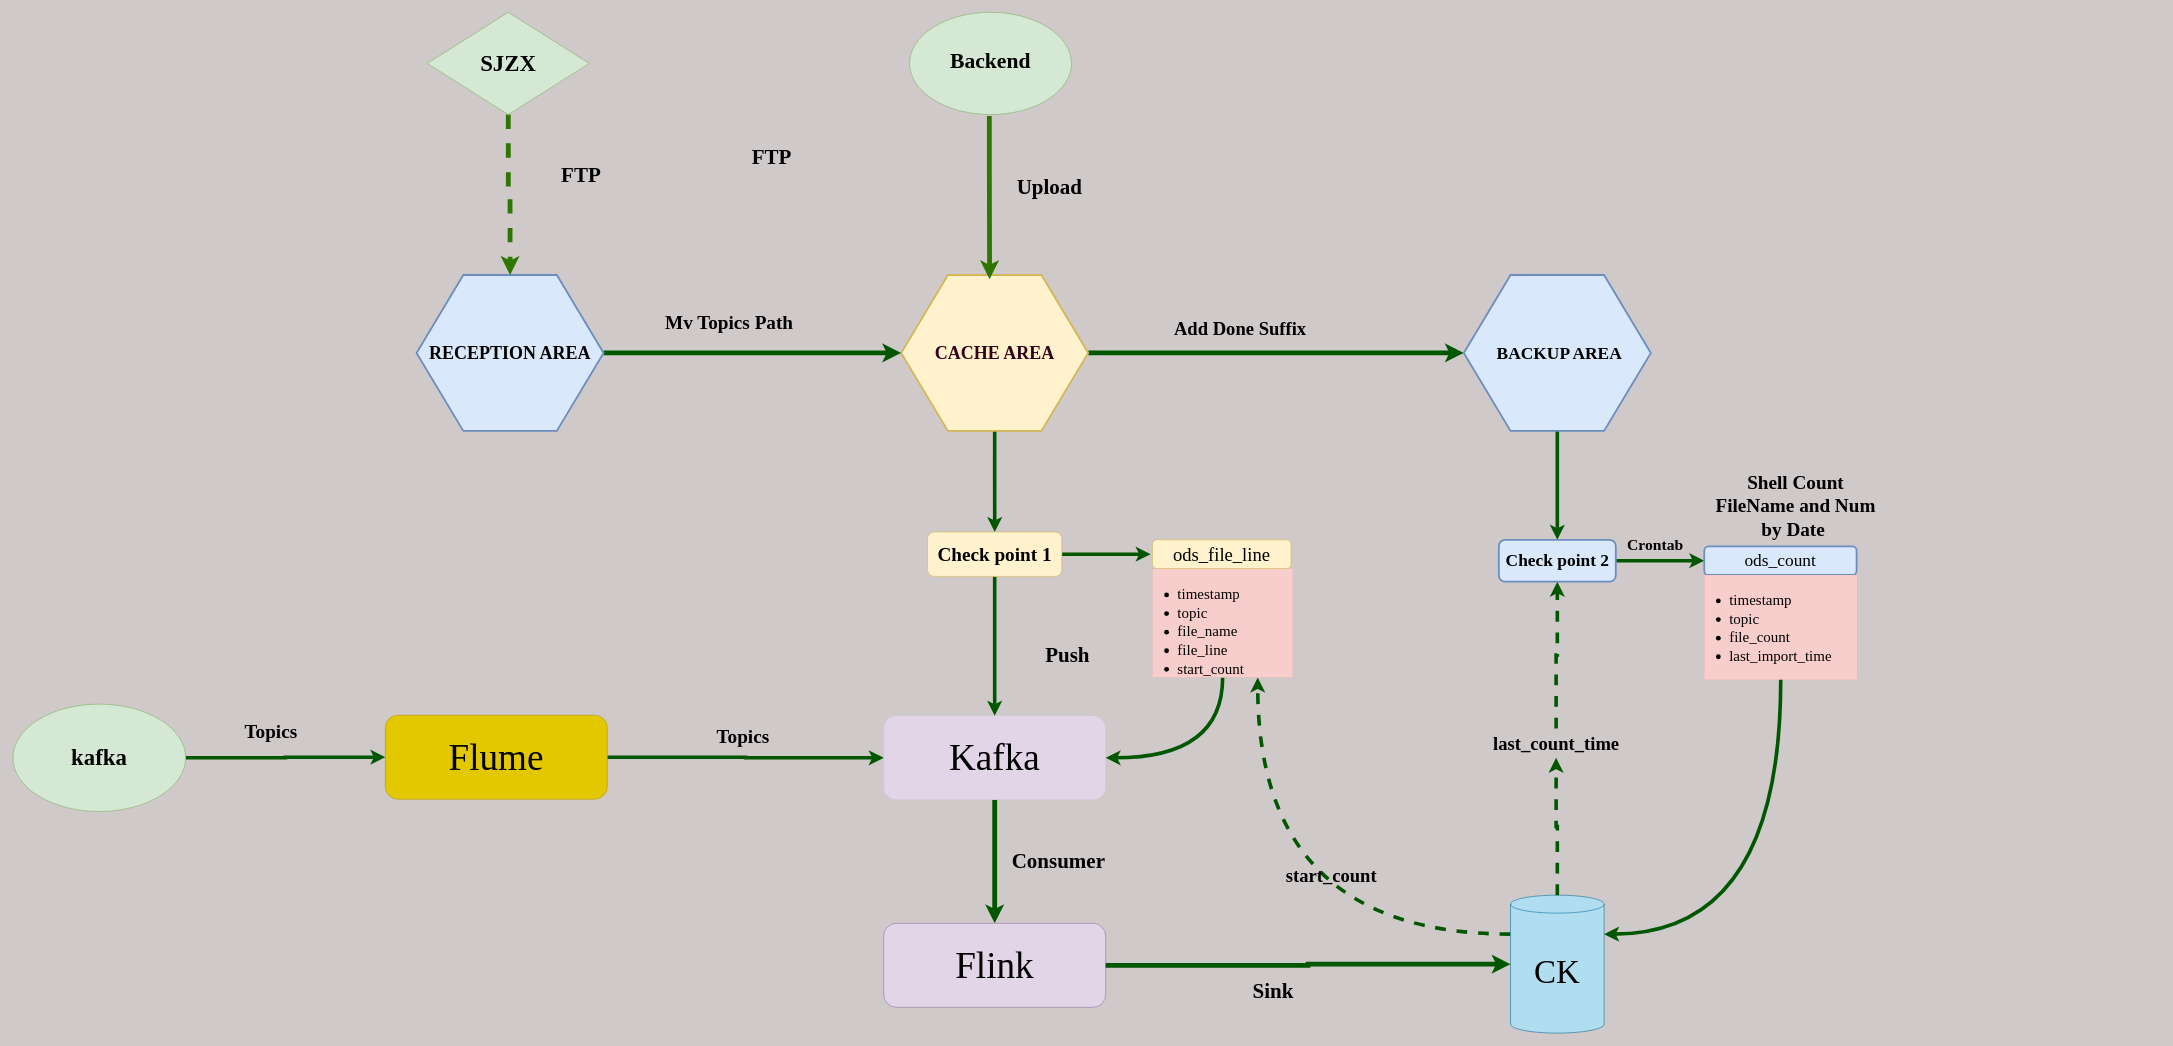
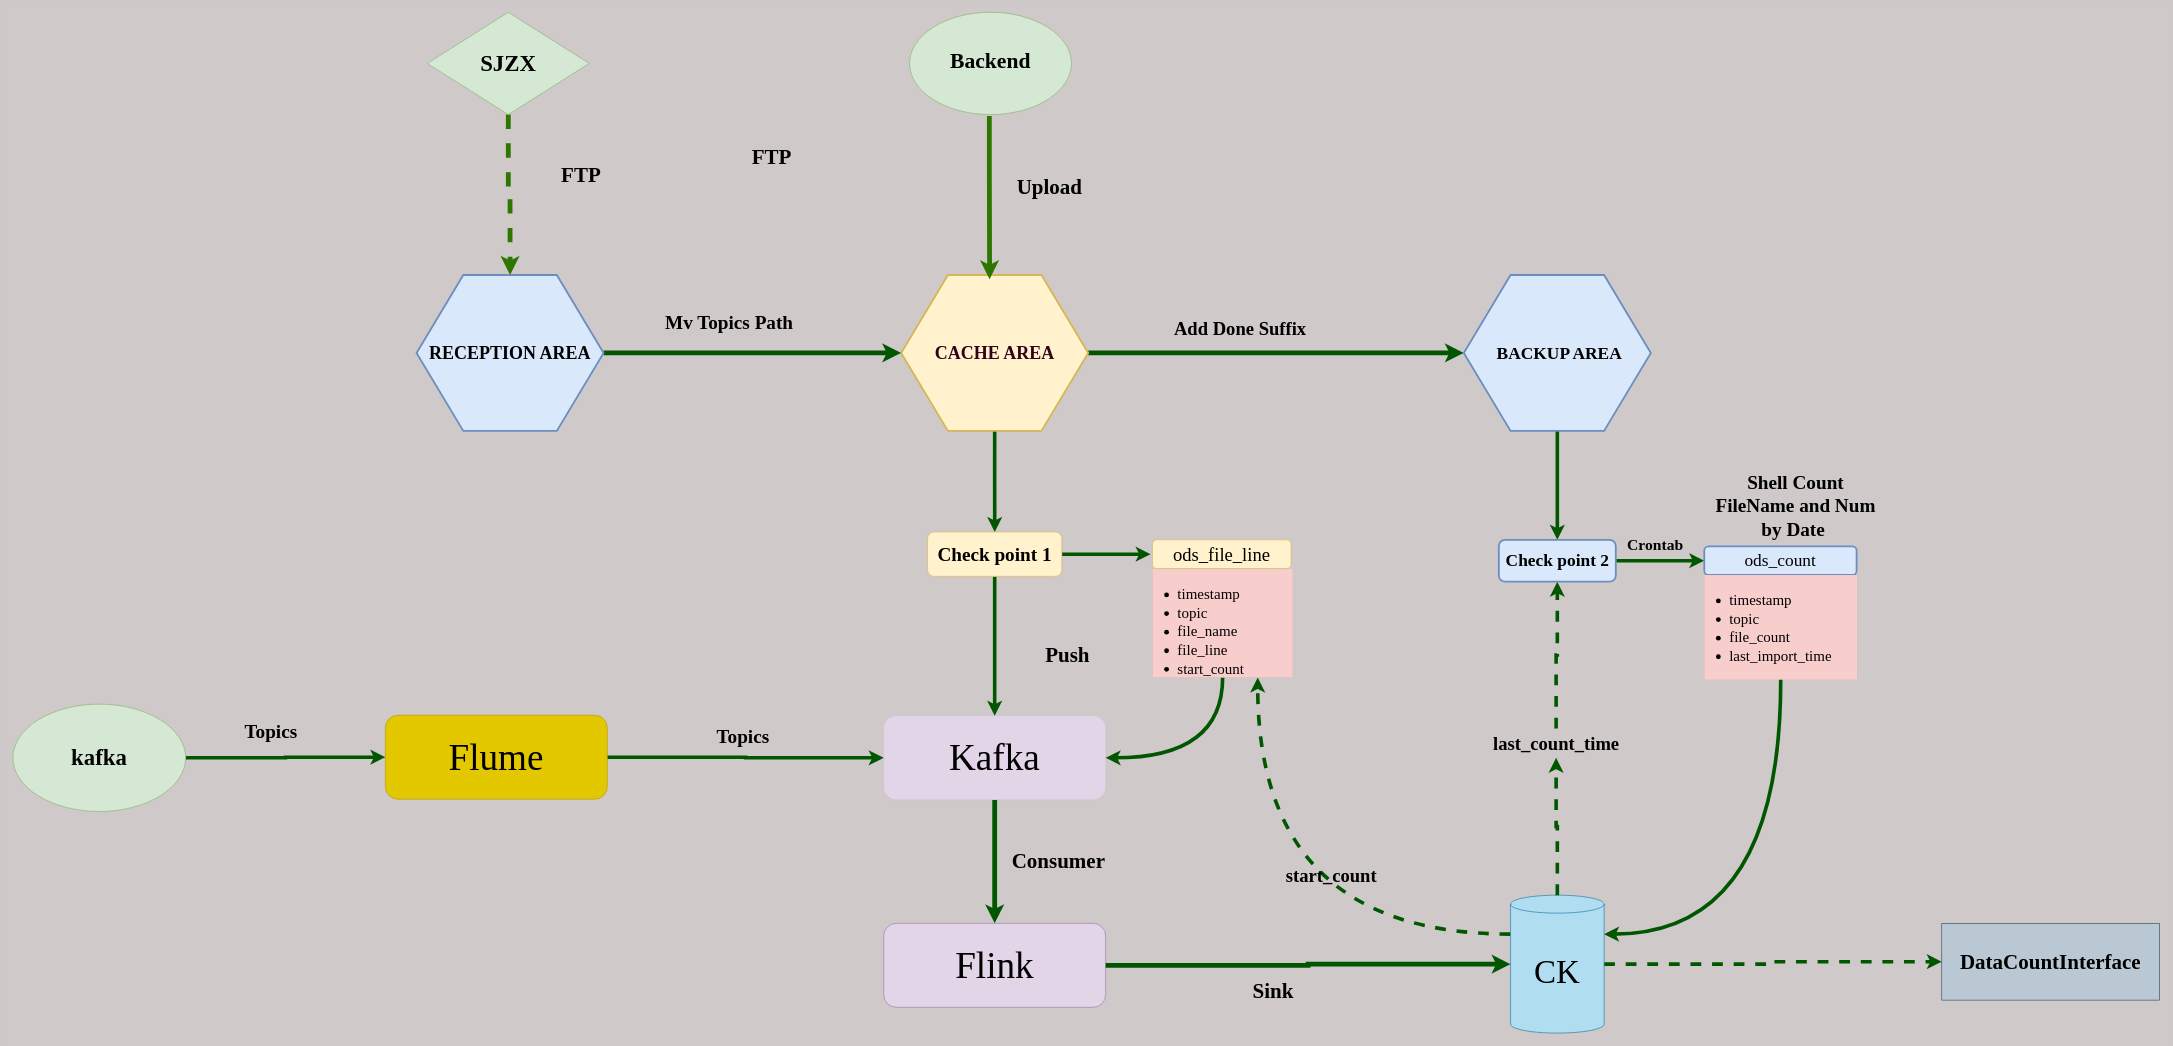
none -> (2051, 962)
none -> (1772, 965)
